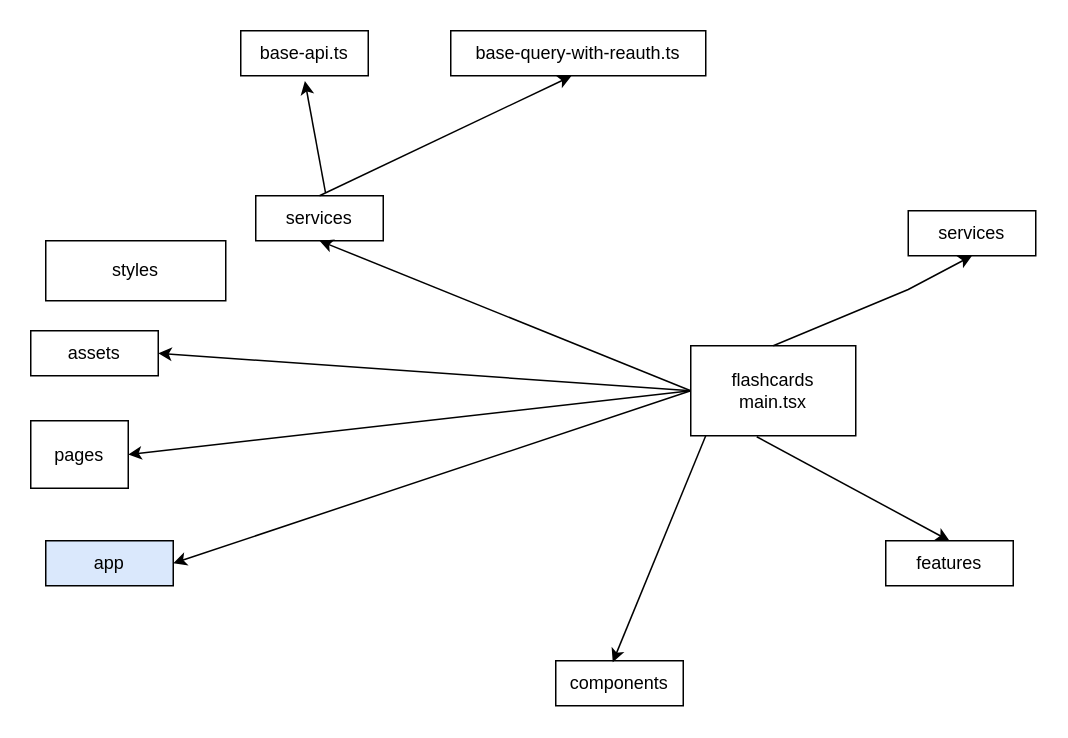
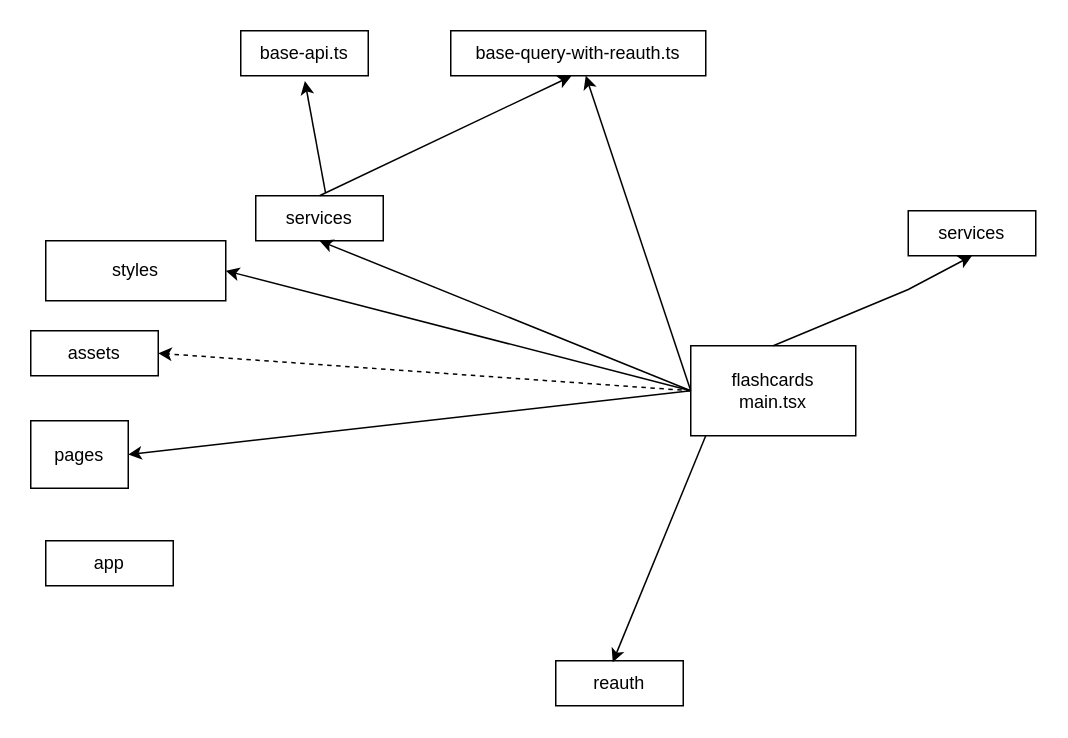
none -> (457, 330)
(420, 372) -> (420, 372)
(435, 476) -> (639, 236)
(848, 486) -> none
(110, 563) -> (110, 563)
(950, 563) -> none
(620, 683) -> (620, 683)
